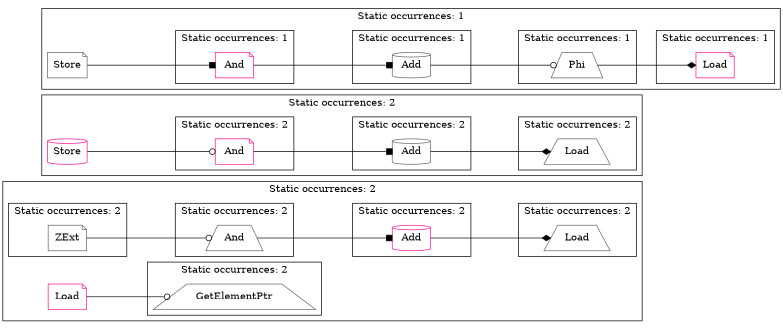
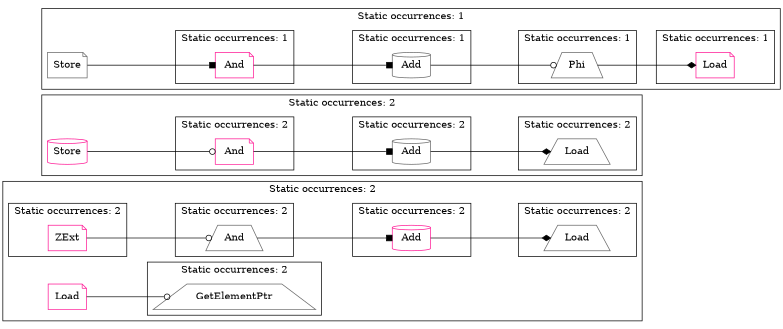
(67, 238) -> (67, 238)
